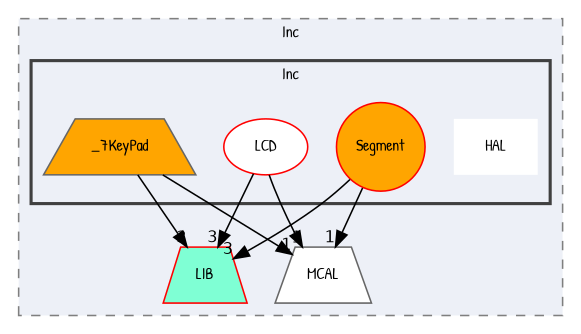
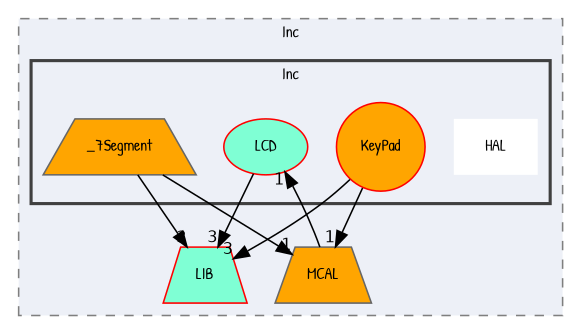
(120, 147) -> (120, 147)
(266, 147) -> (266, 147)
(381, 147) -> (381, 147)
(285, 213) -> (311, 224)
(323, 275) -> (323, 275)
